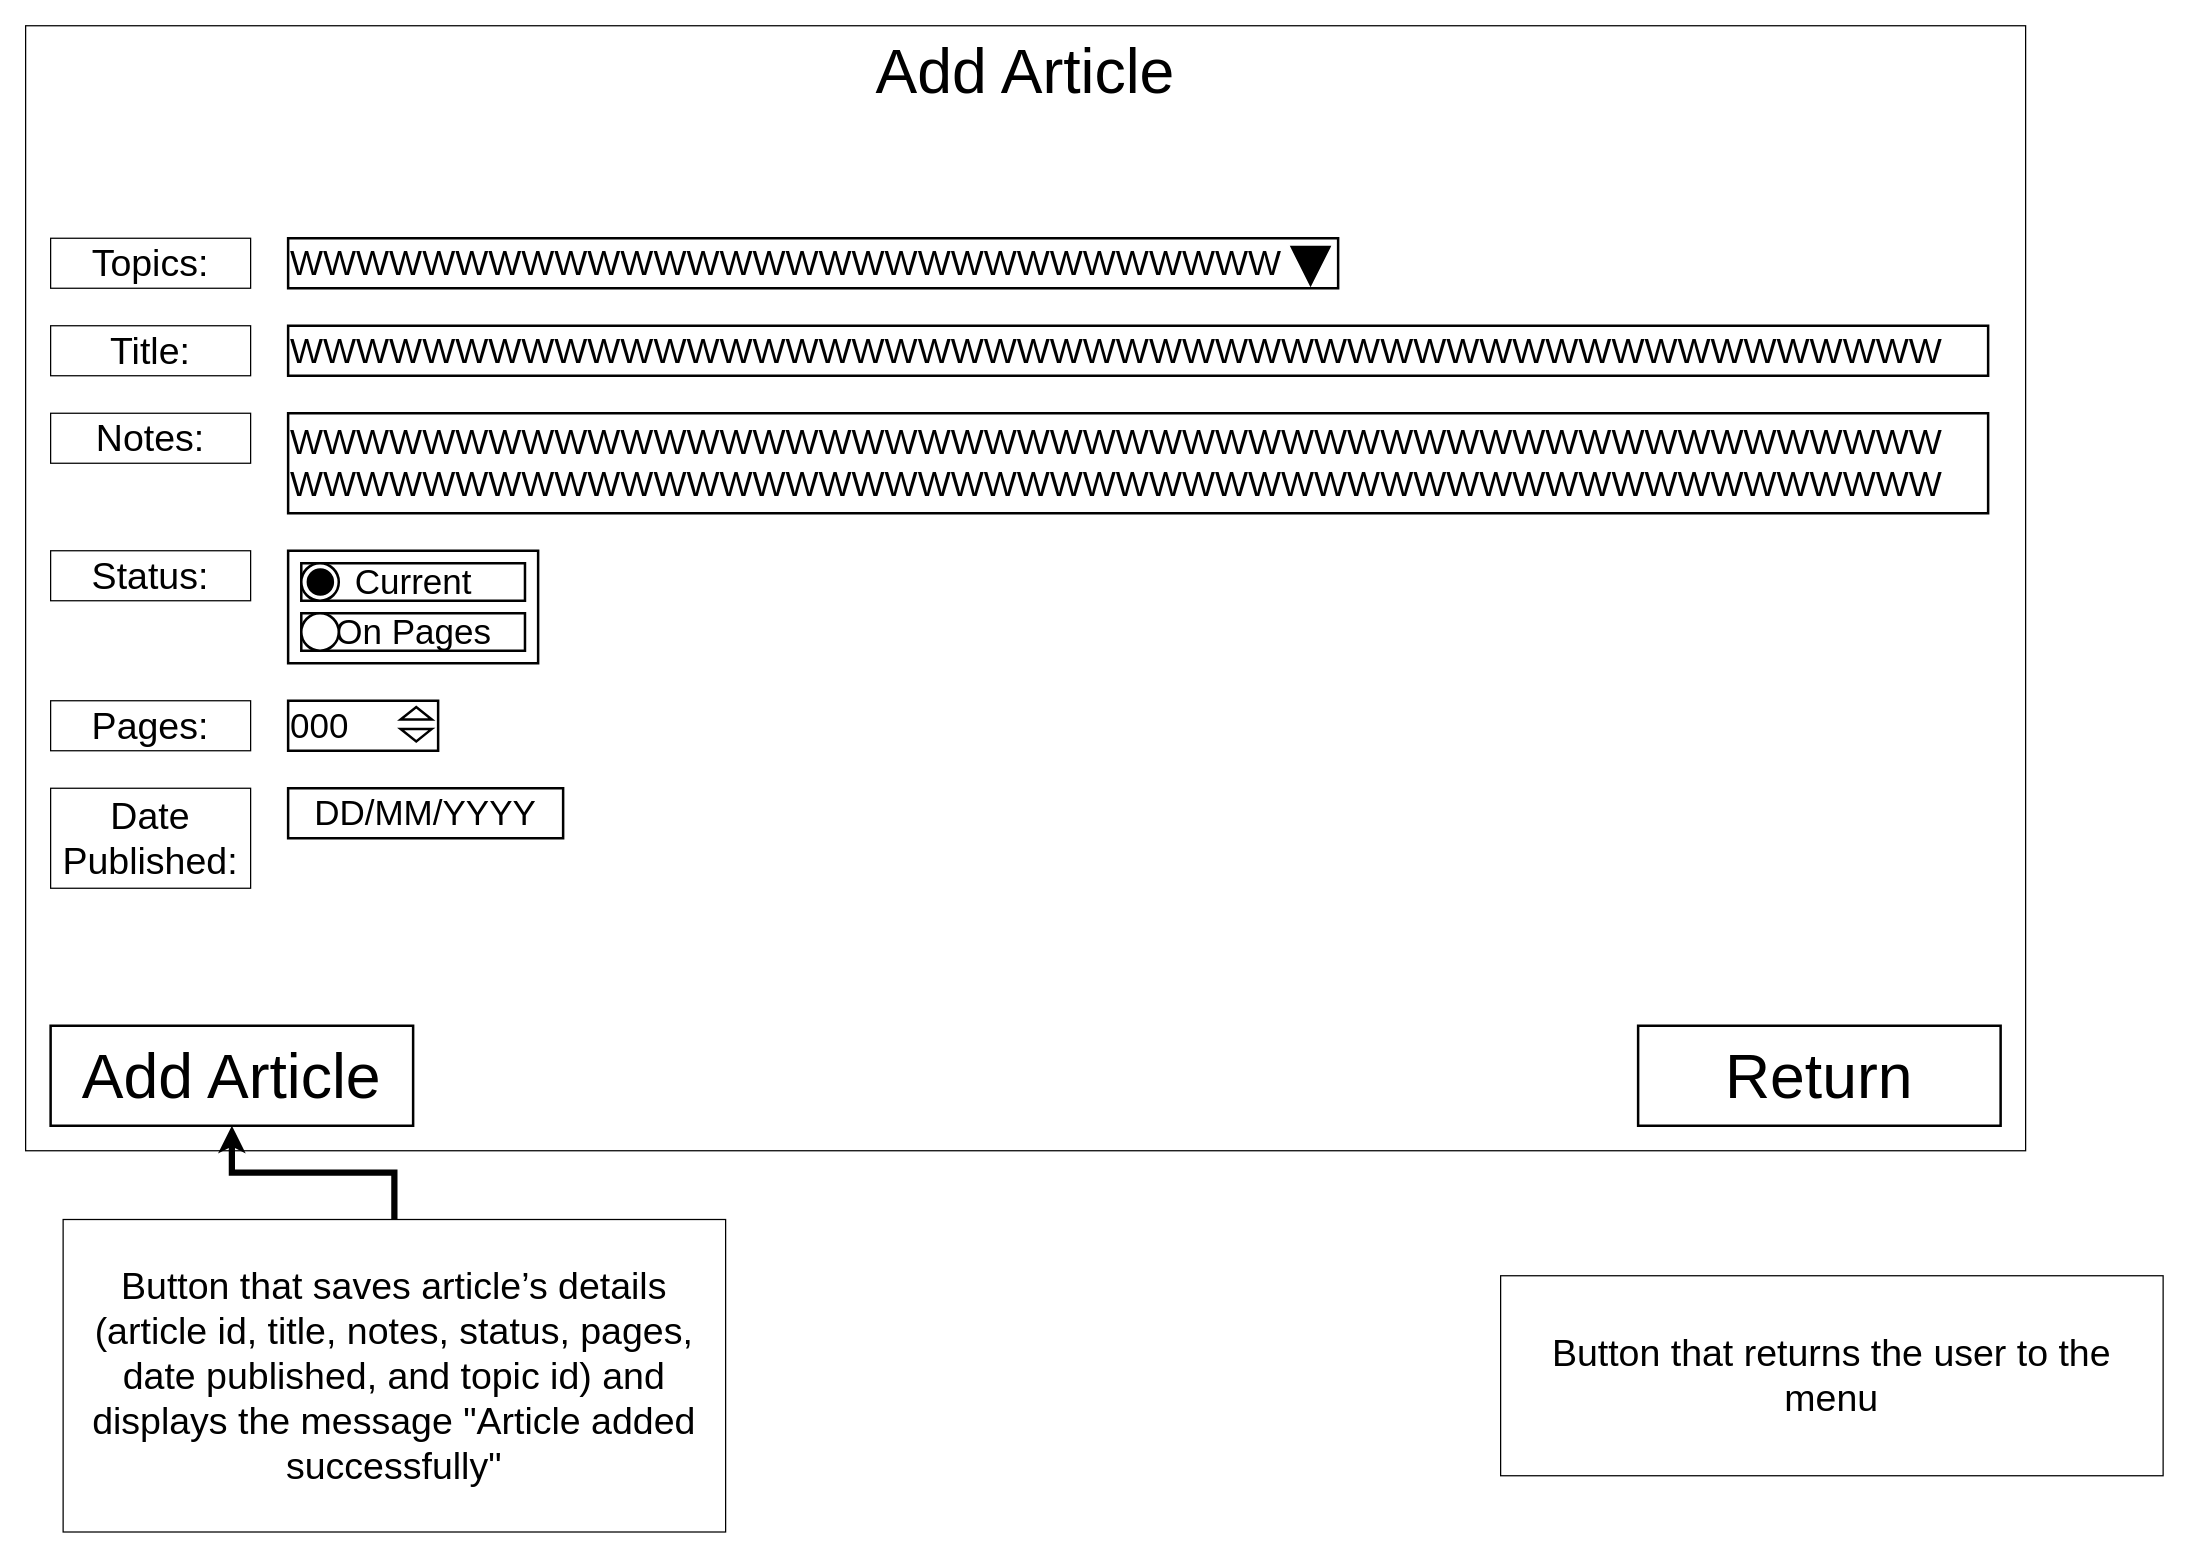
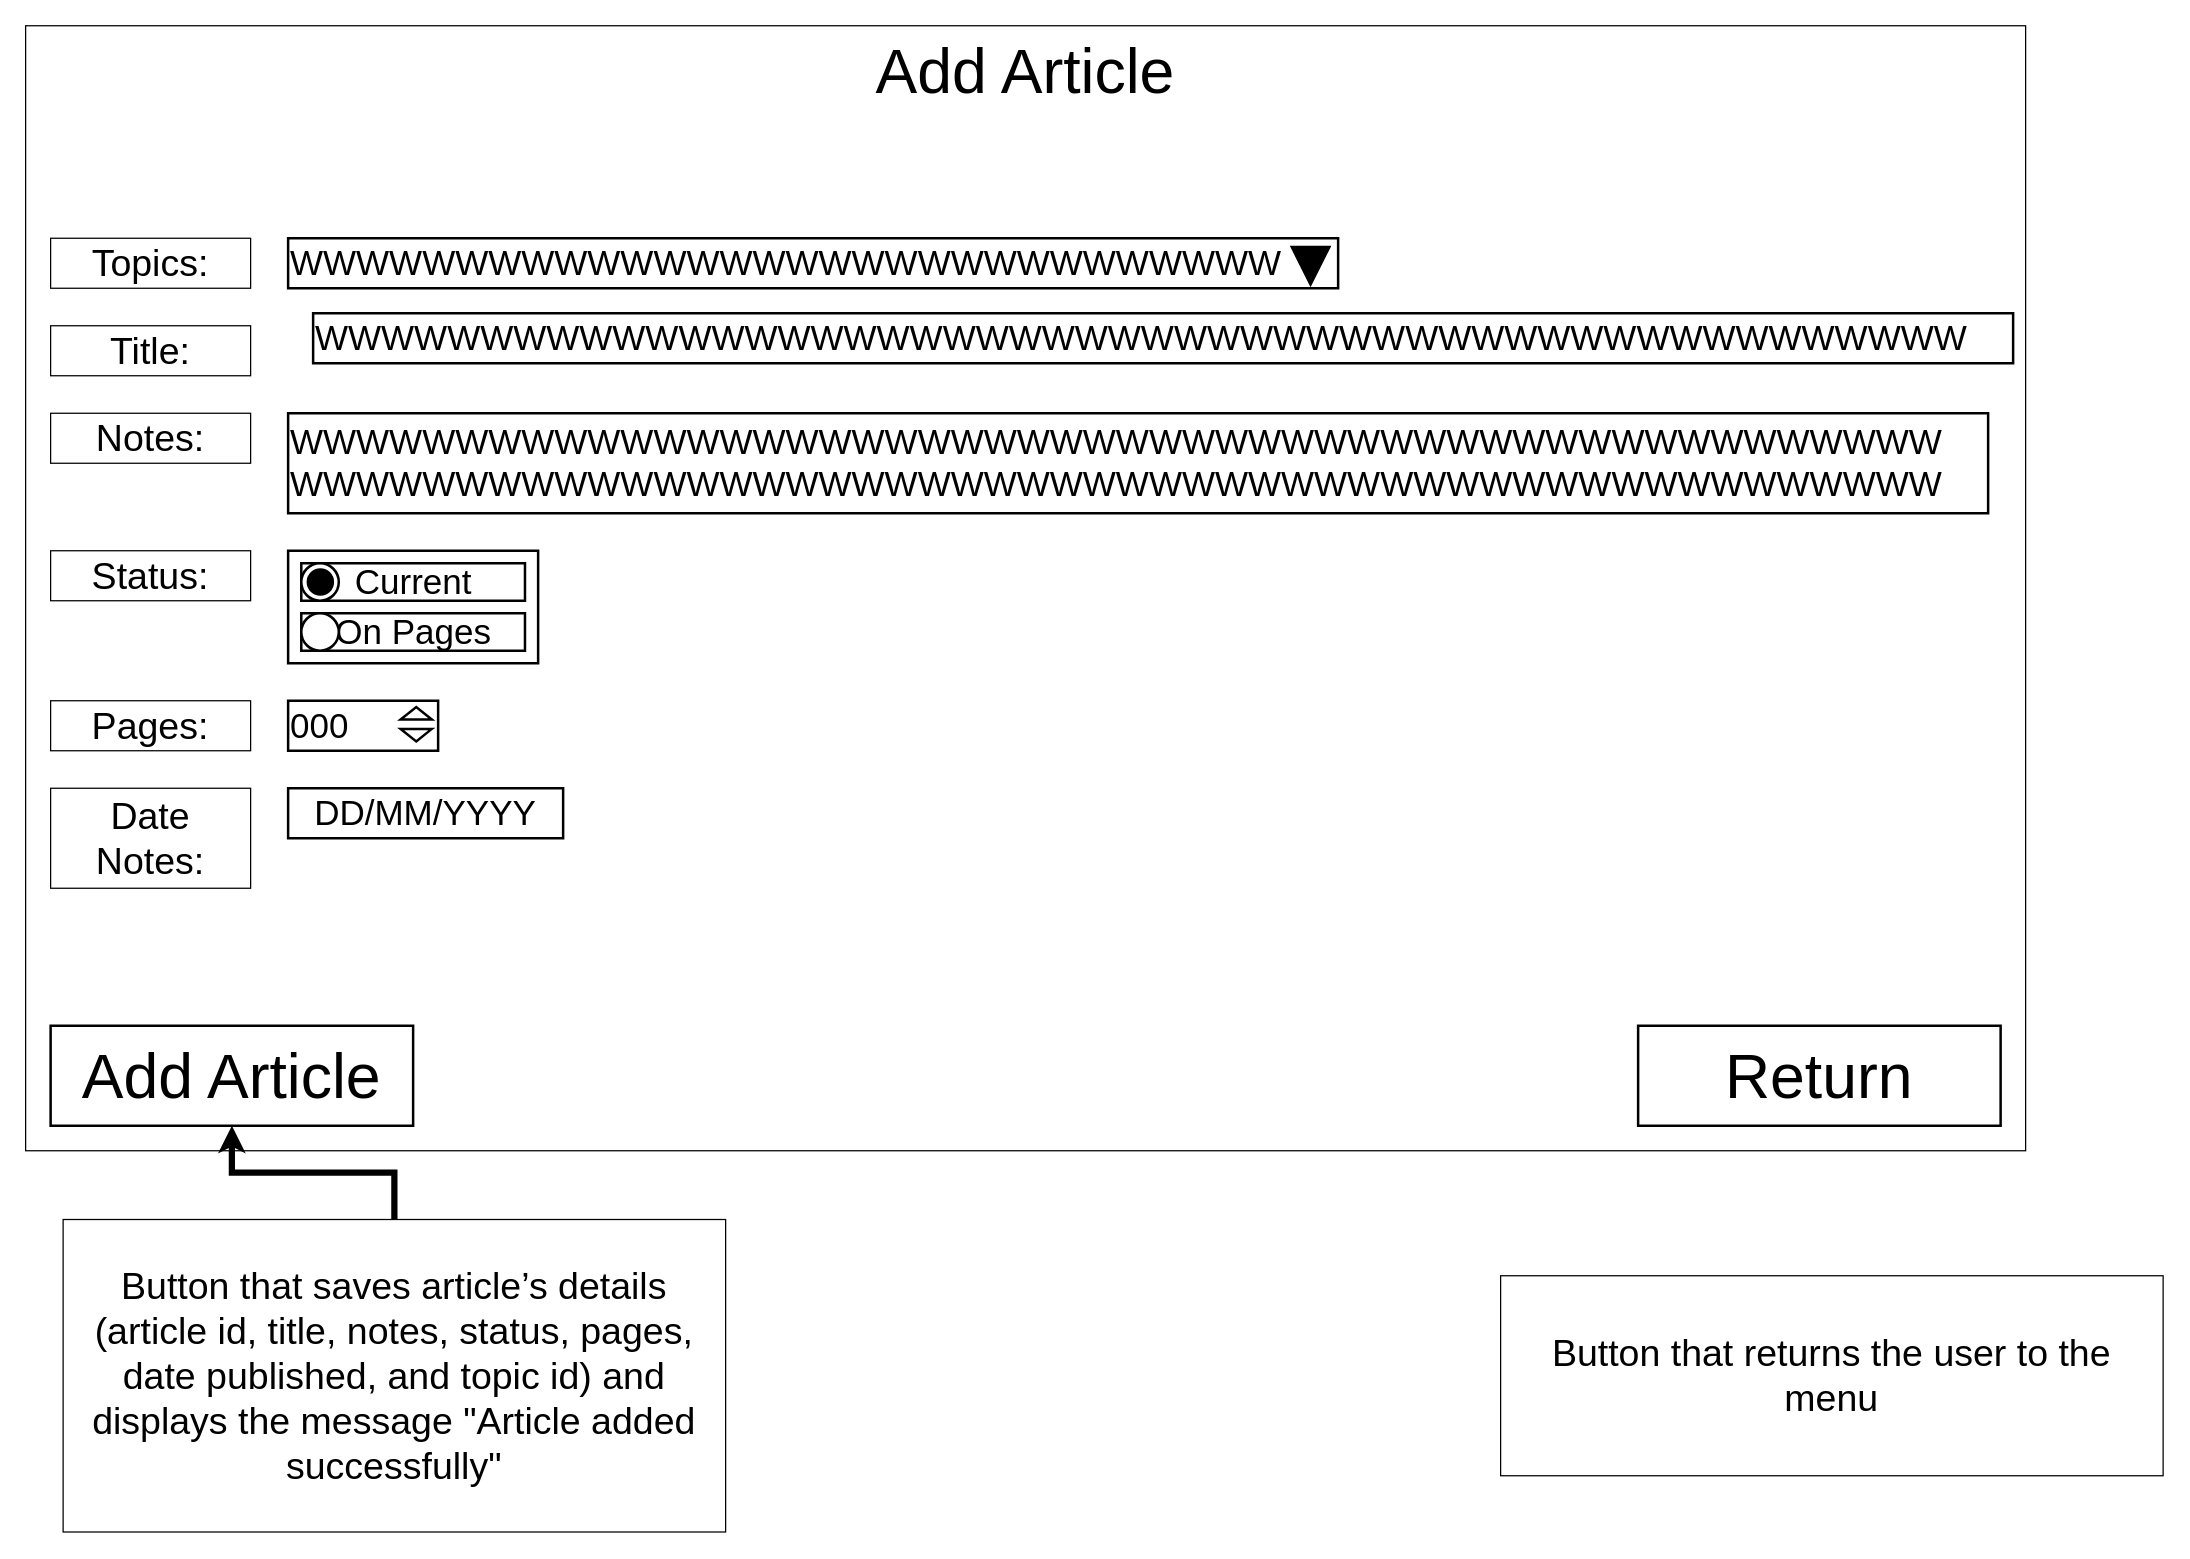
(1138, 351) -> (1163, 338)
(151, 838) -> (151, 838)
